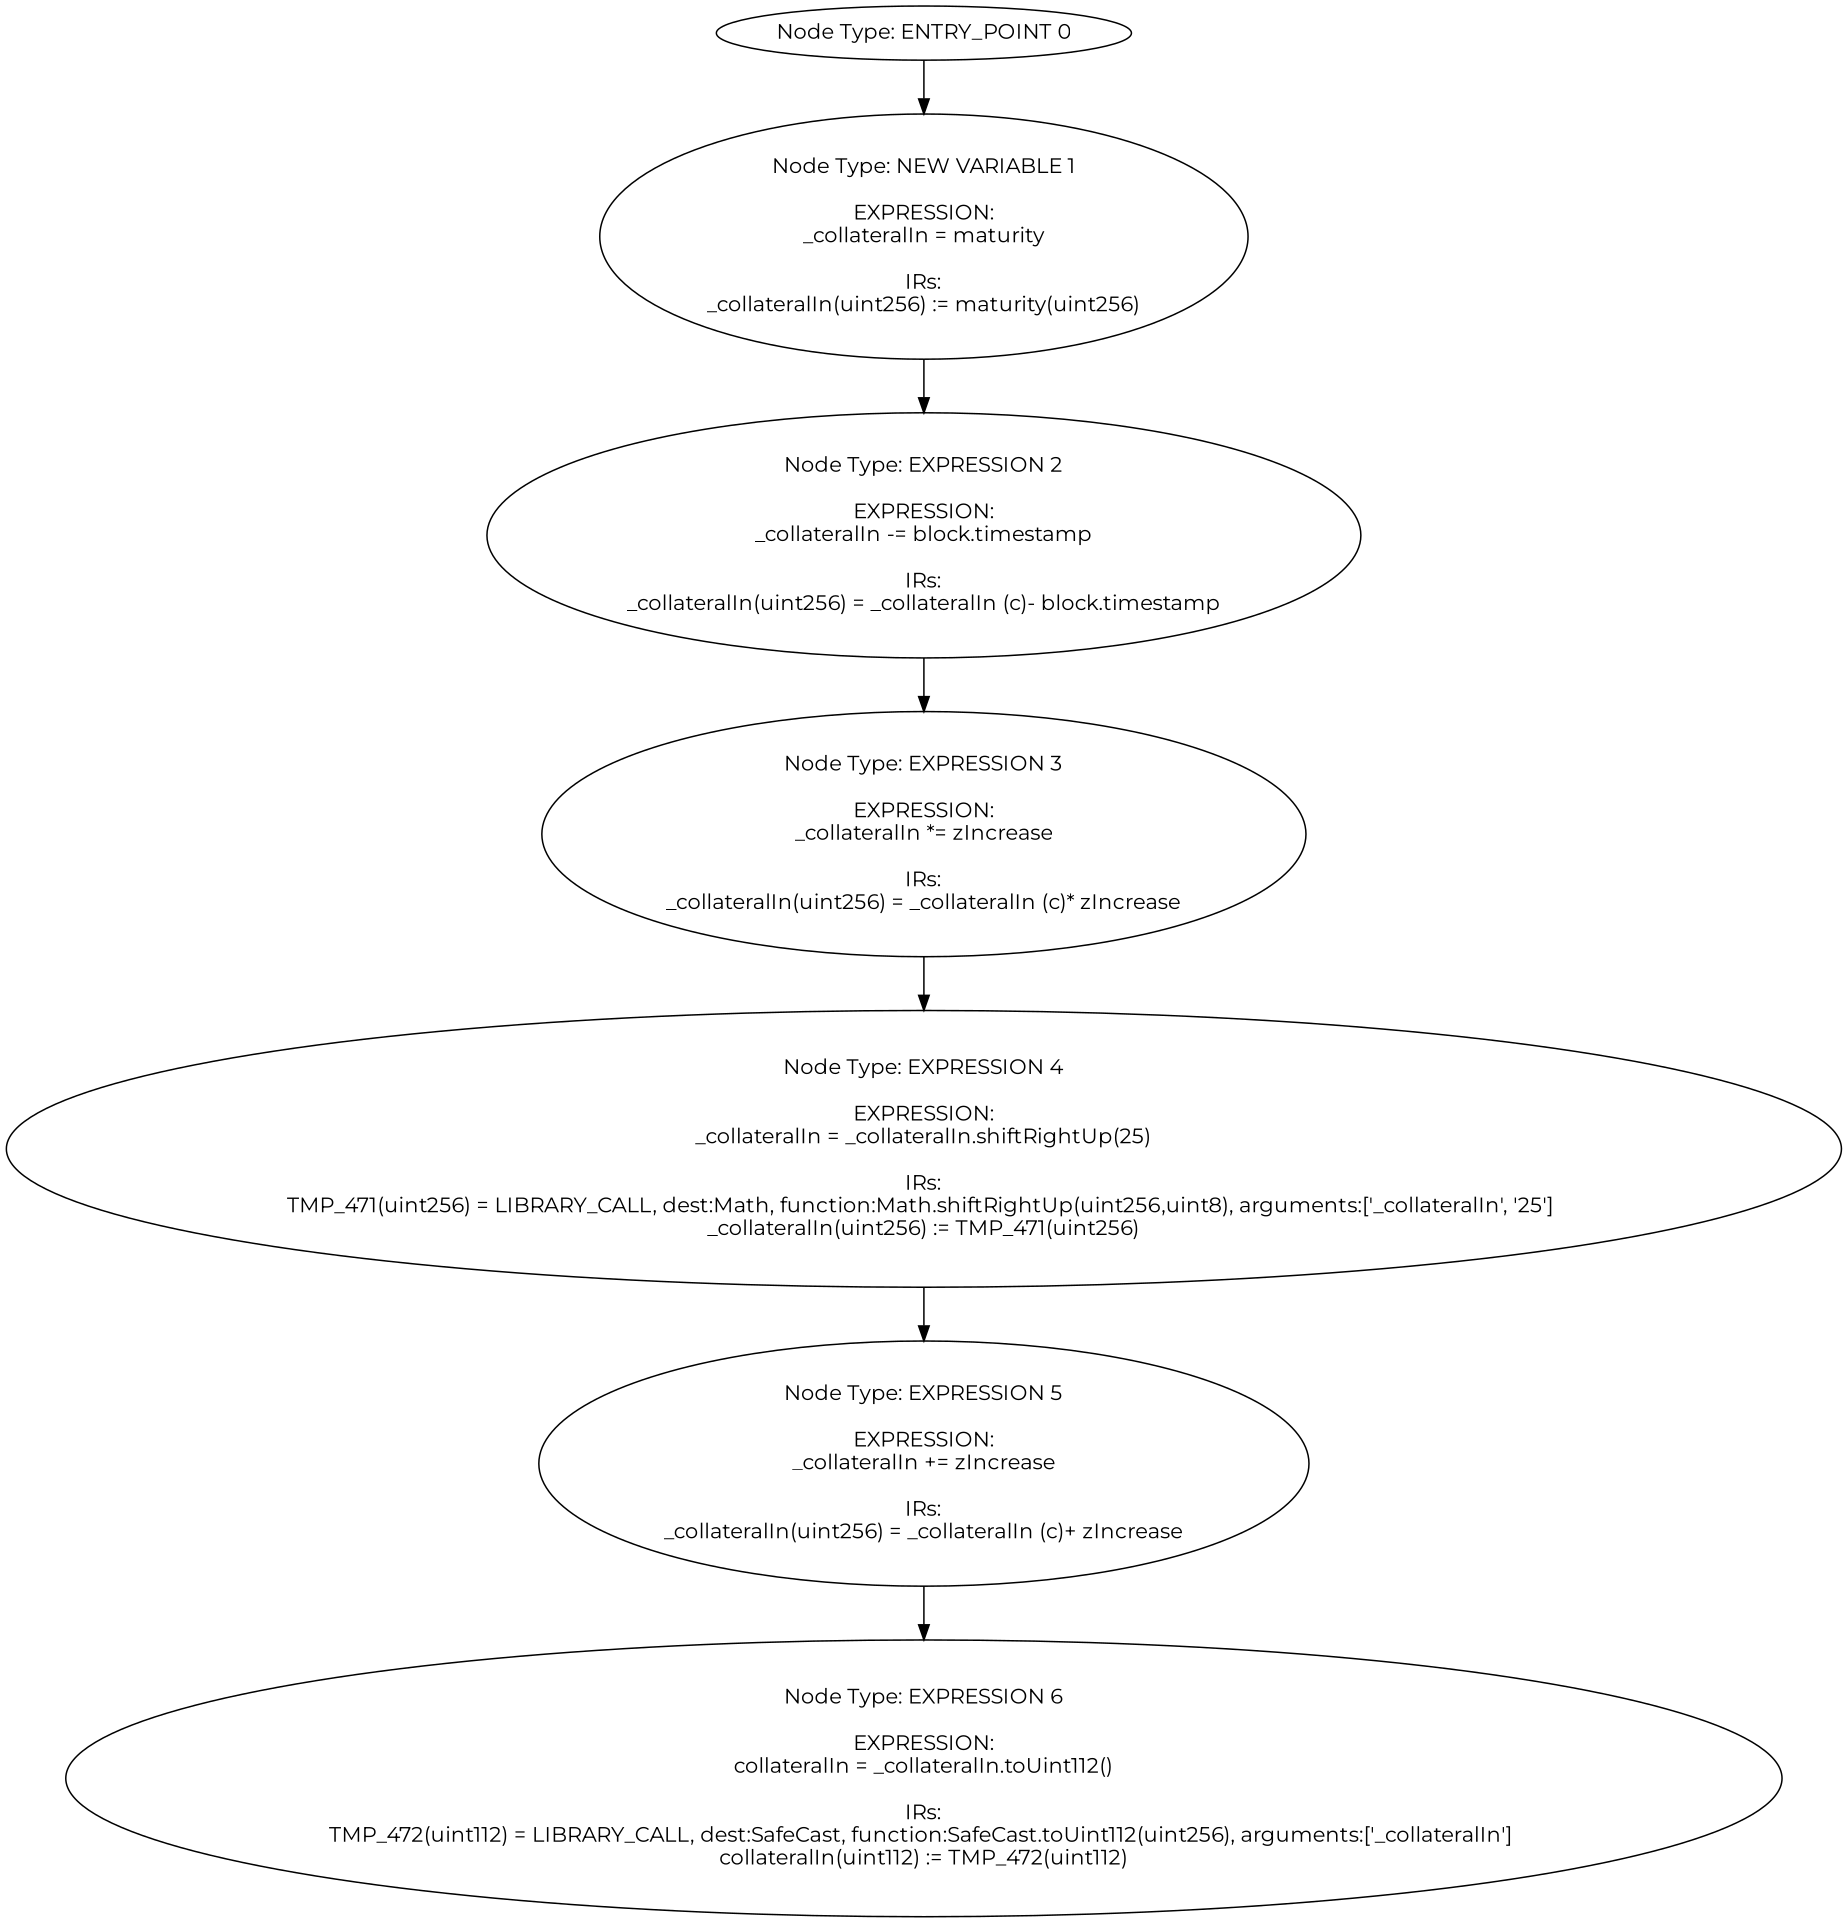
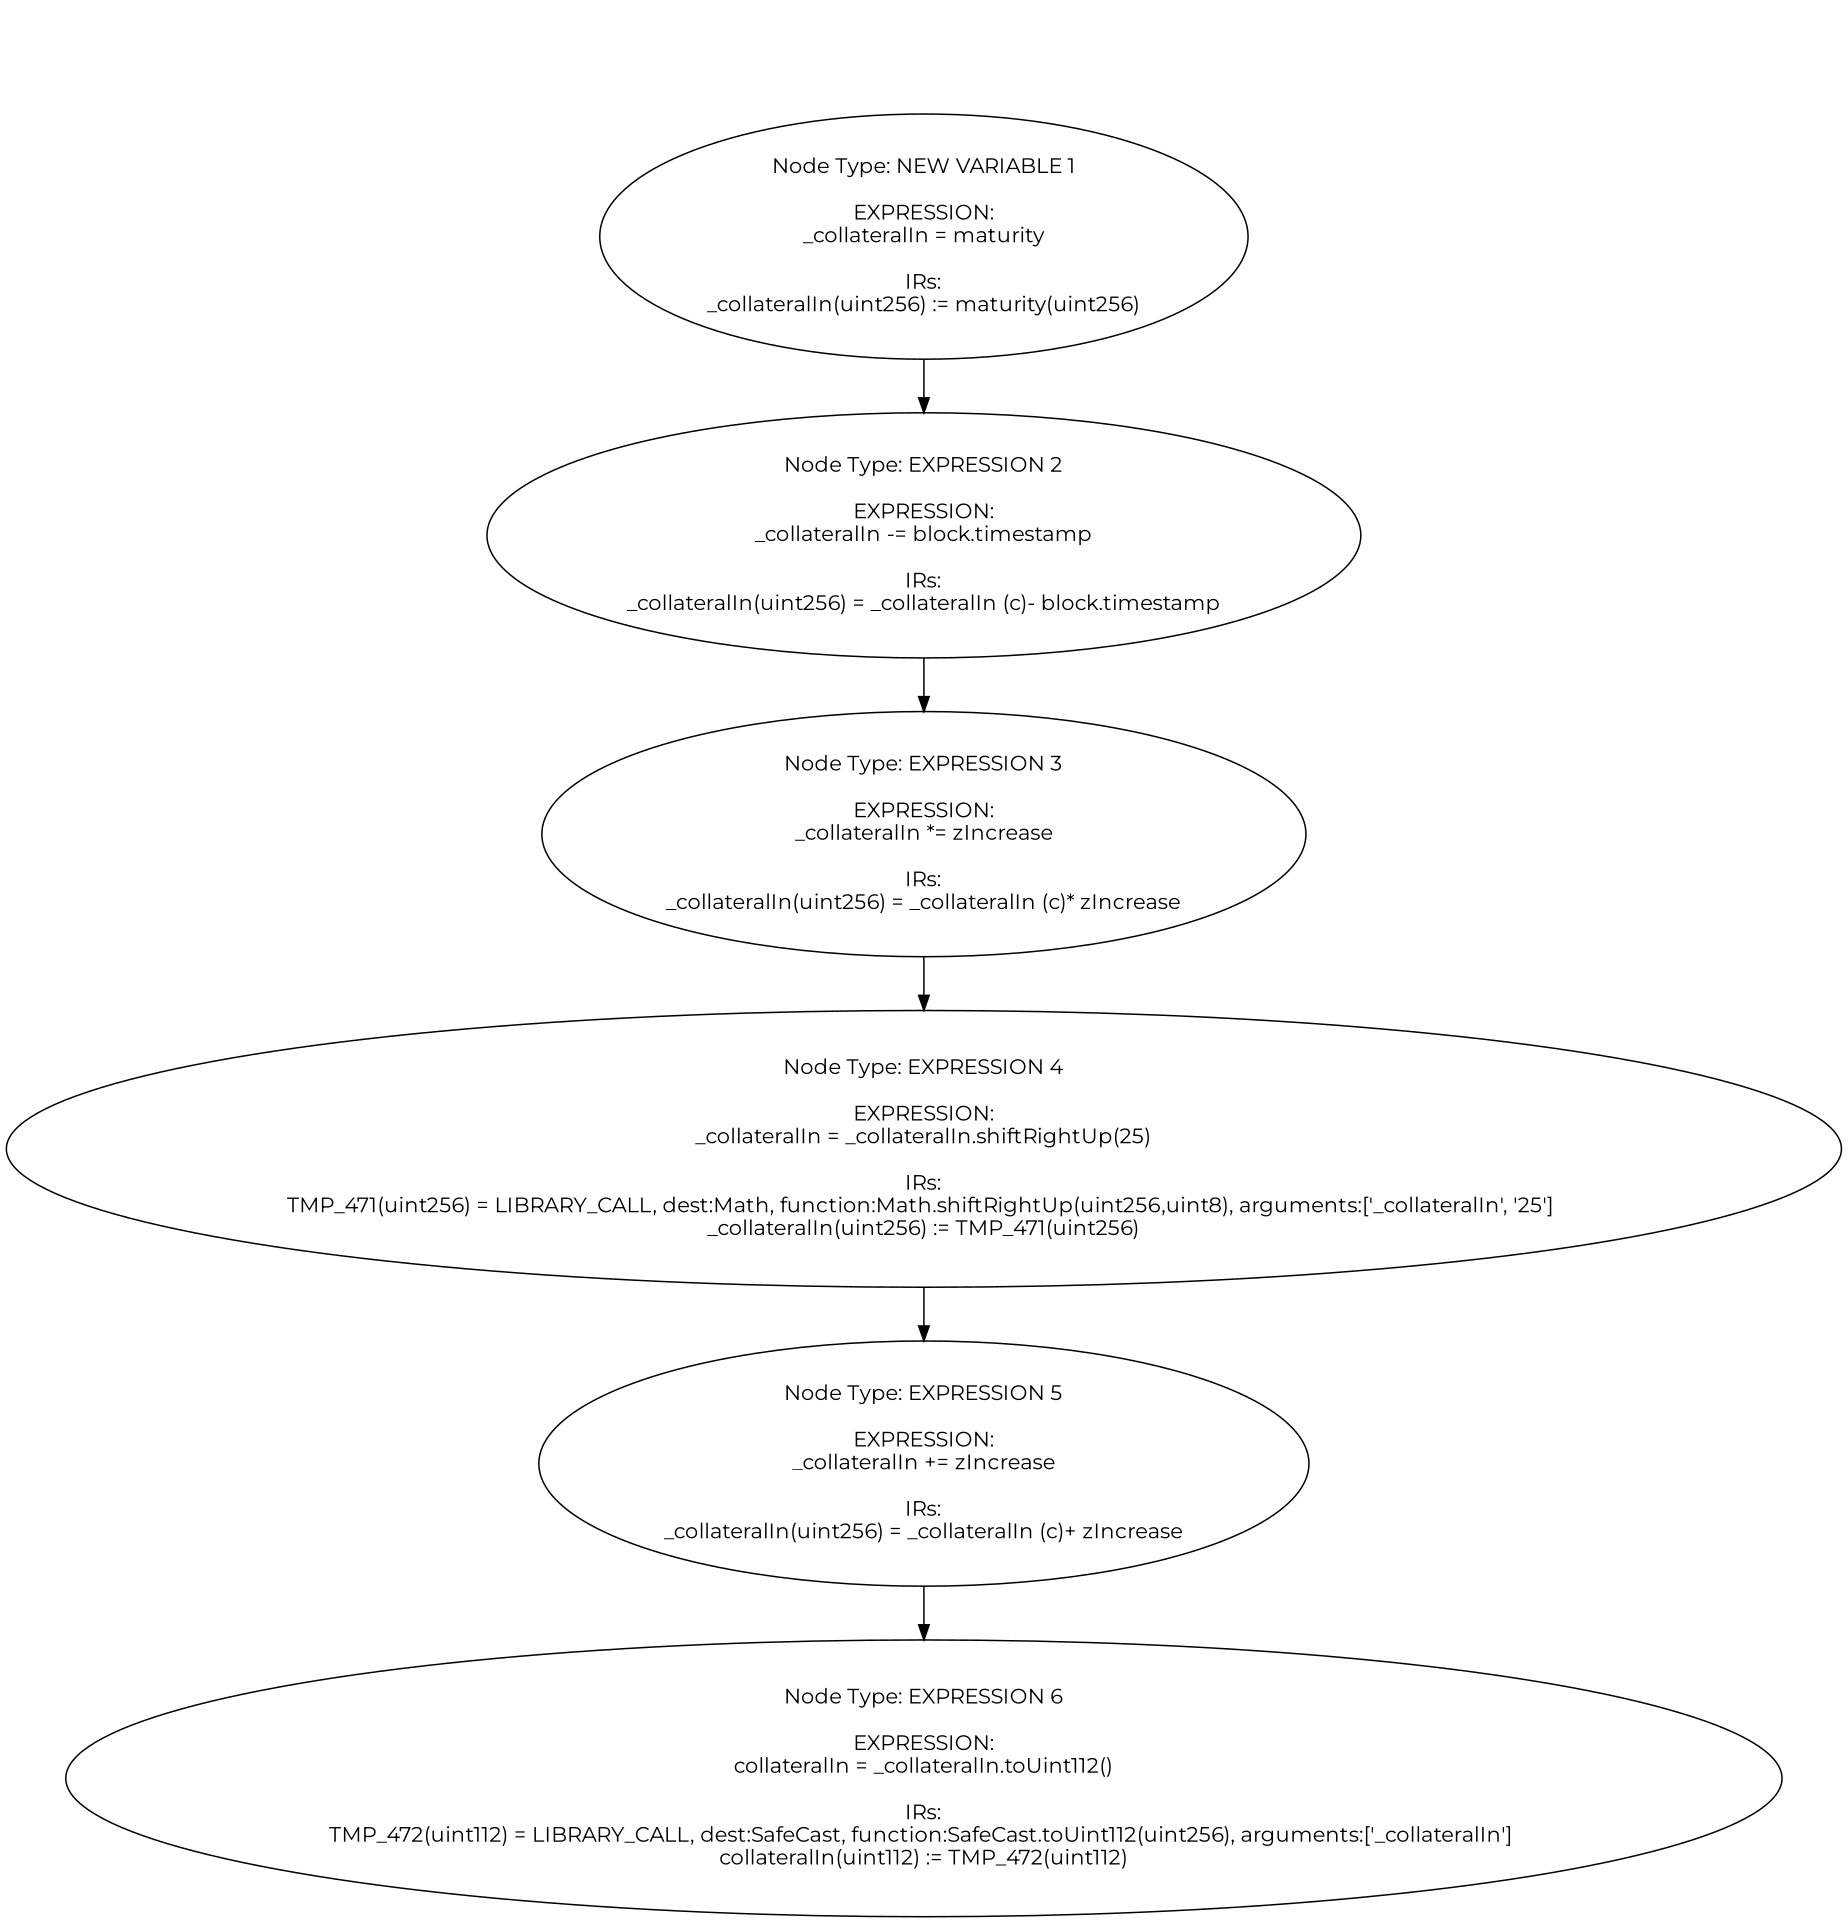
(924, 33) -> none
